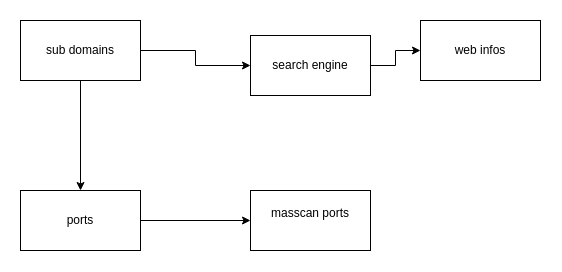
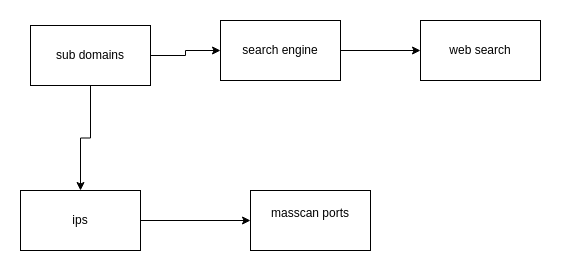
(81, 51) -> (91, 56)
(481, 51) -> (481, 51)
(311, 66) -> (281, 51)
(81, 221) -> (81, 221)
